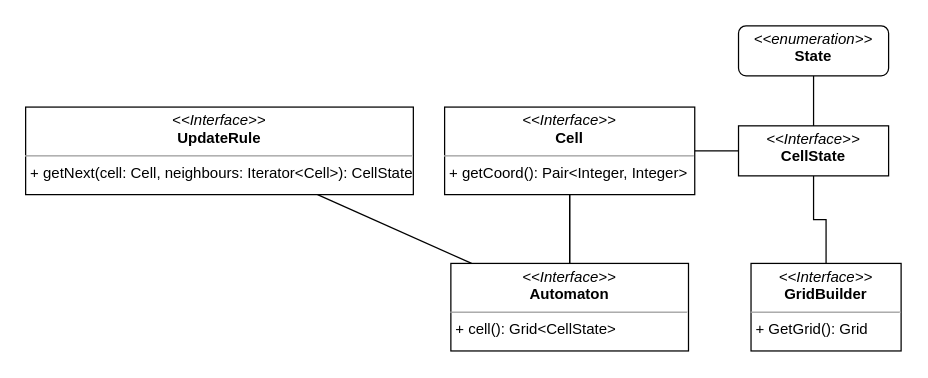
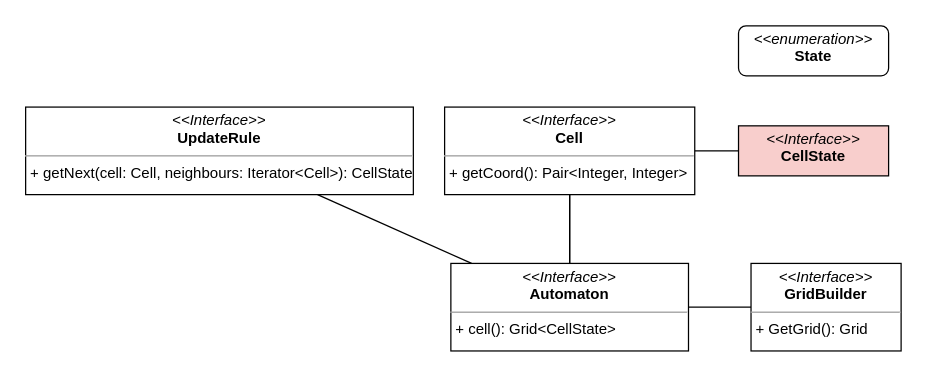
(813, 101) -> none
(813, 151) -> (813, 151)
(819, 219) -> (719, 307)
